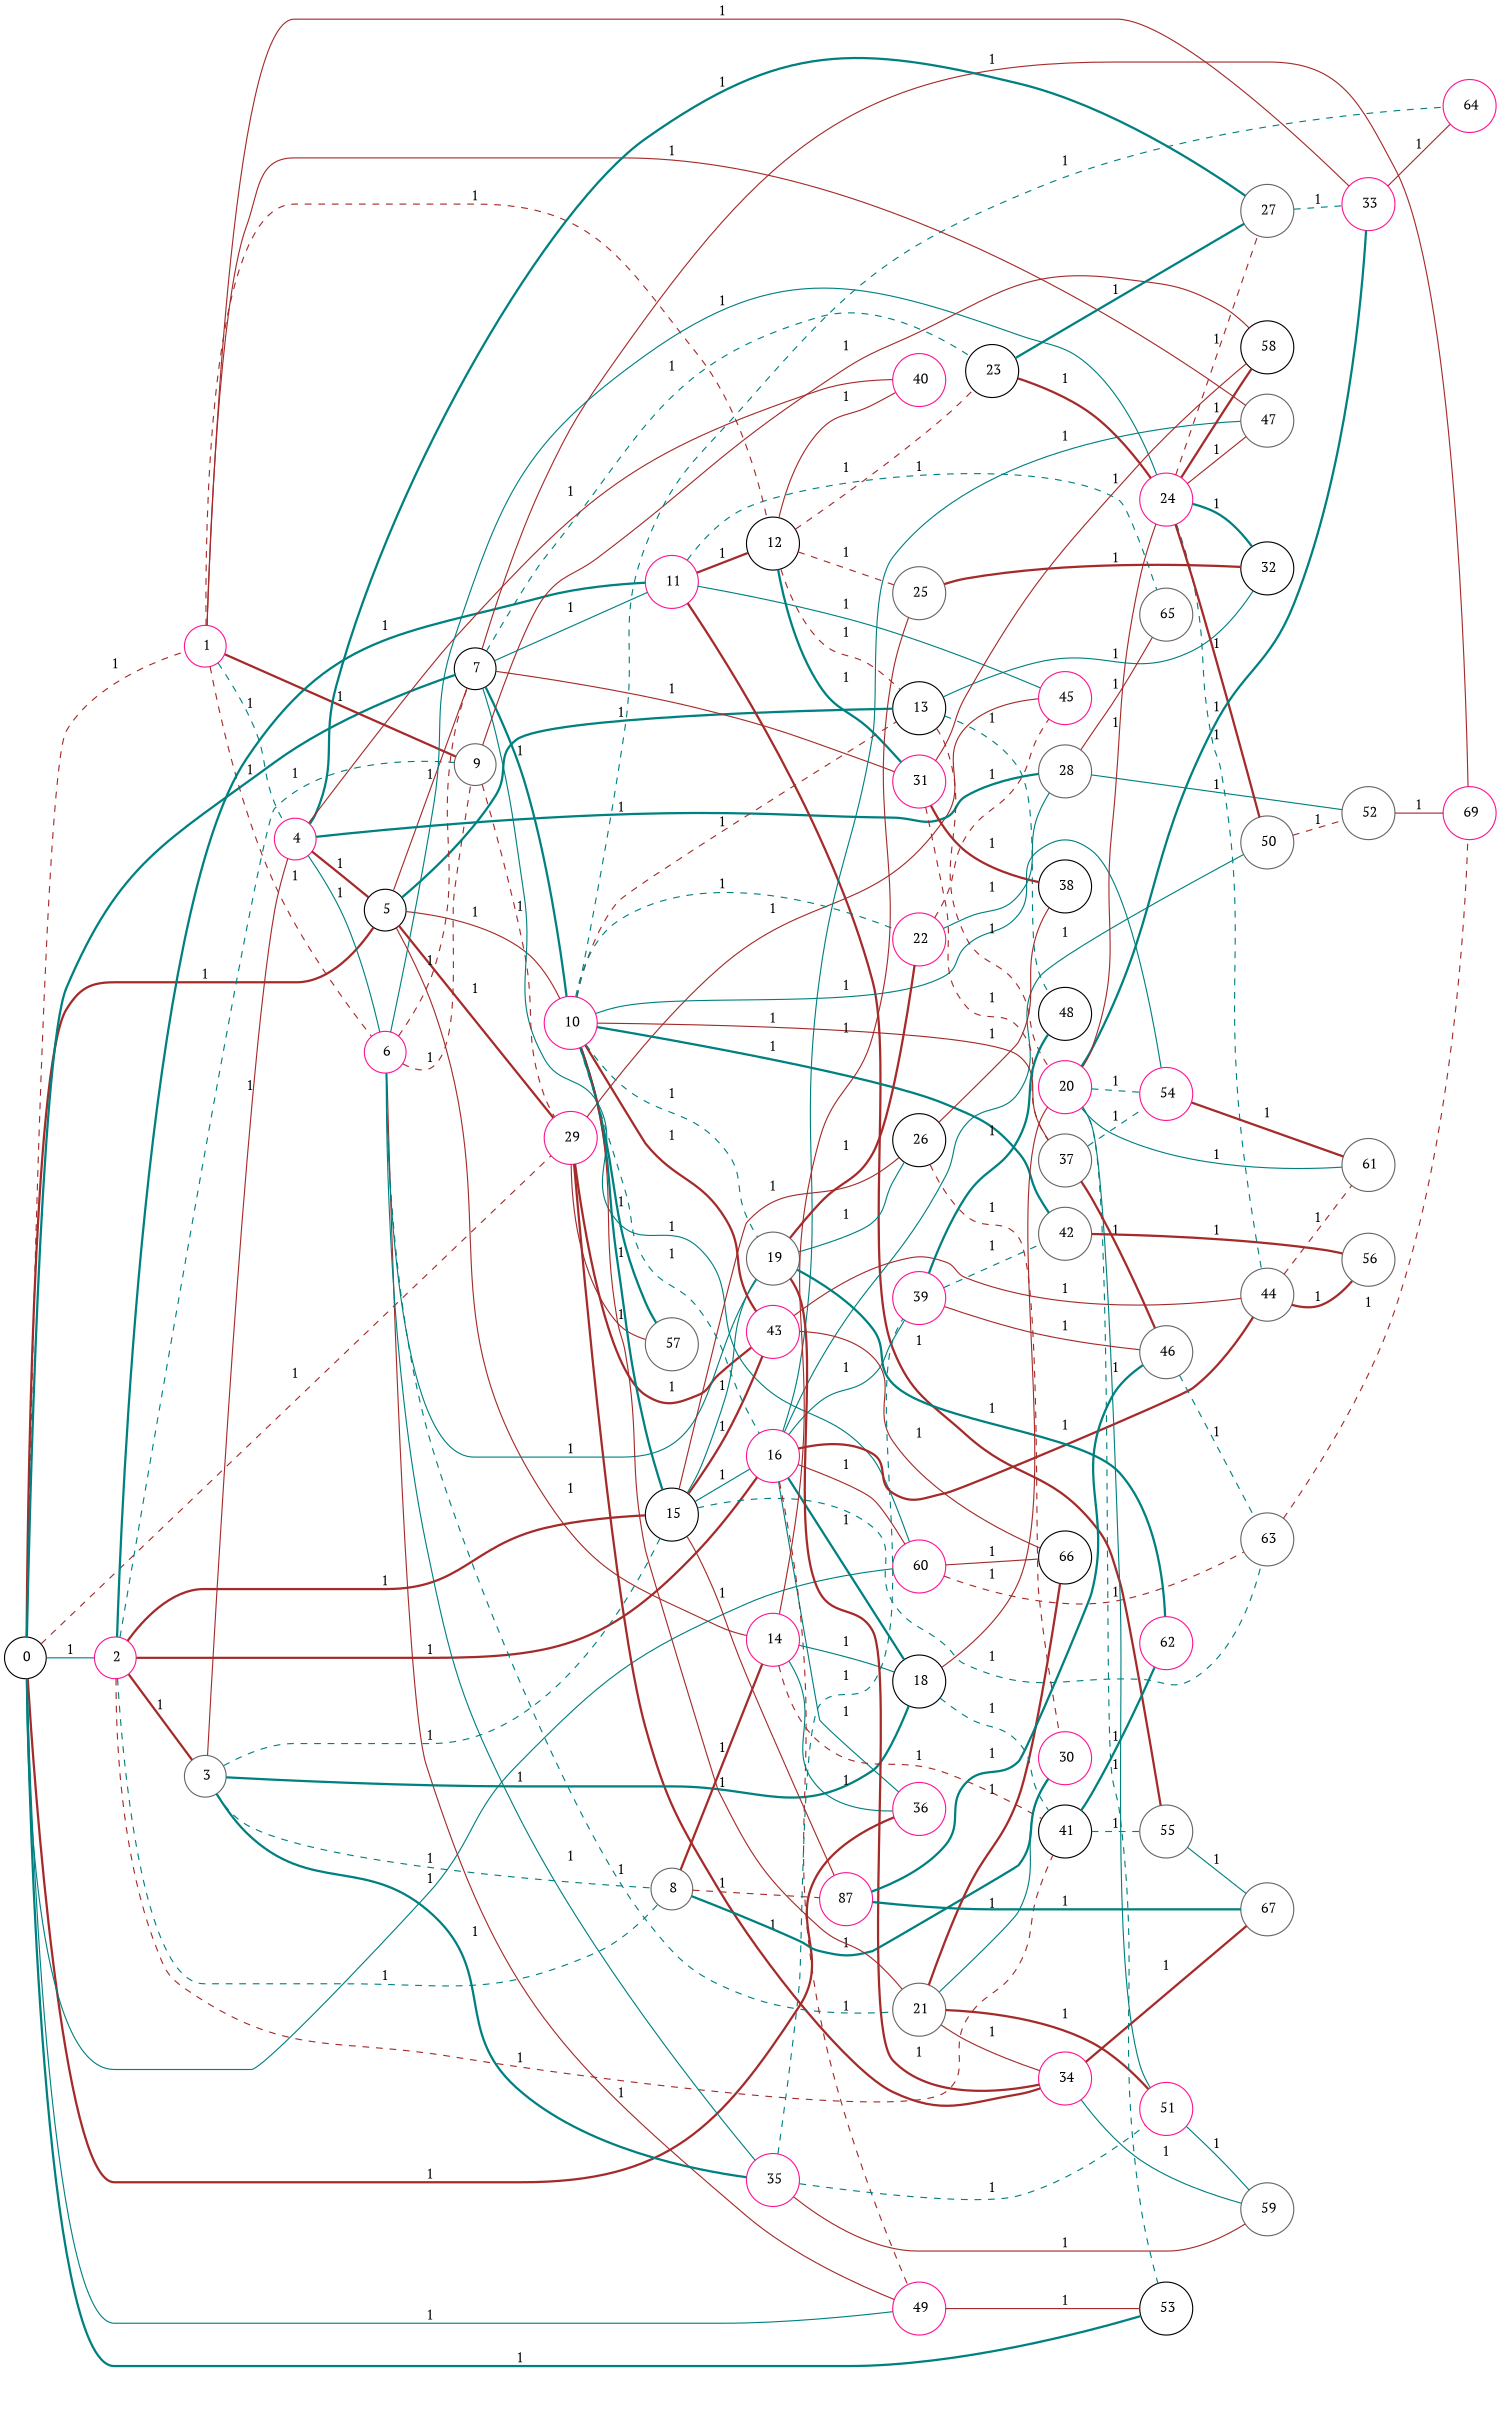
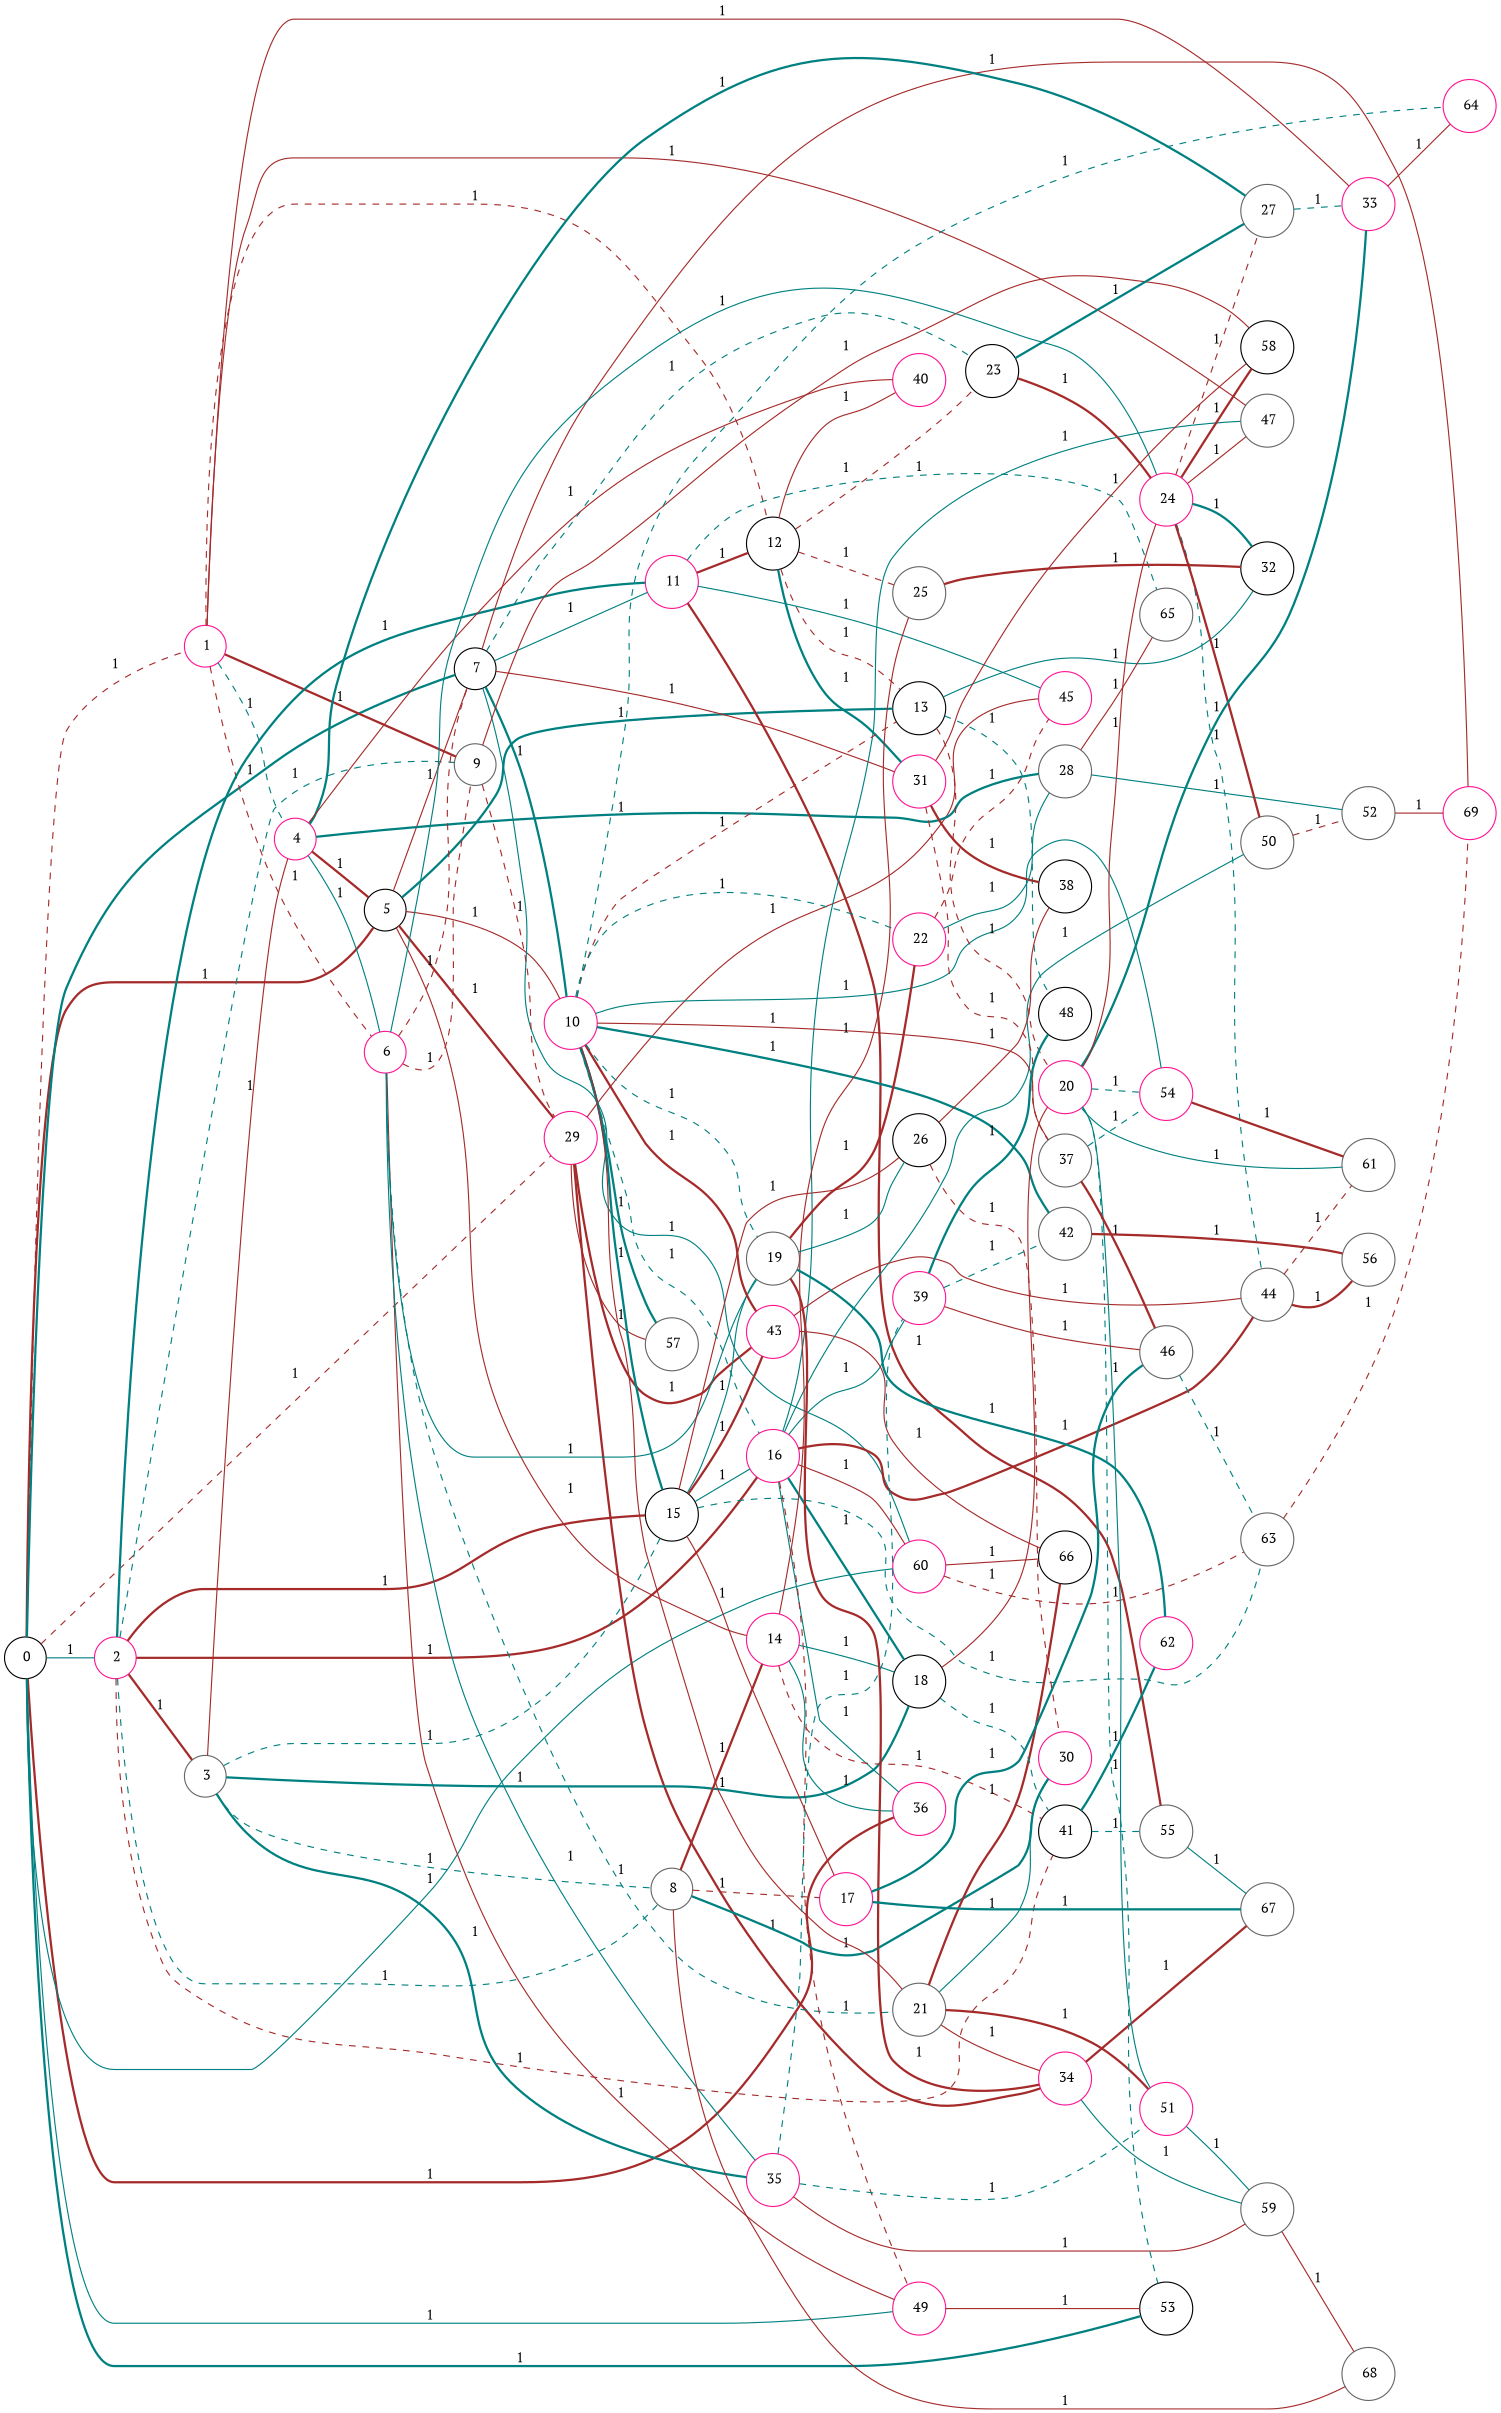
(846, 1899) -> (846, 1899)
none -> (1368, 2374)
